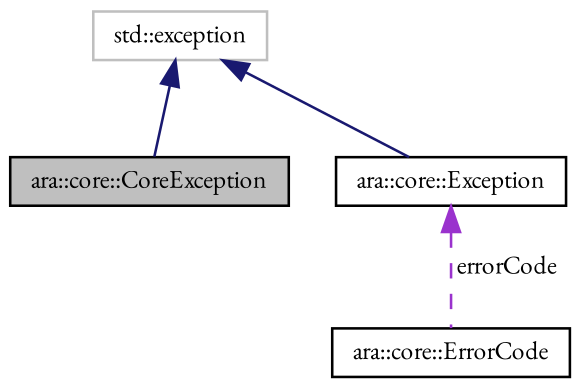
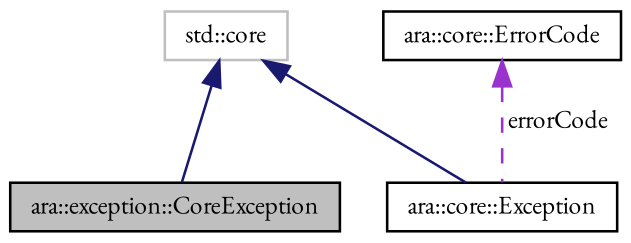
(180, 36) -> (226, 36)
(150, 181) -> (175, 207)
(451, 280) -> (502, 135)
